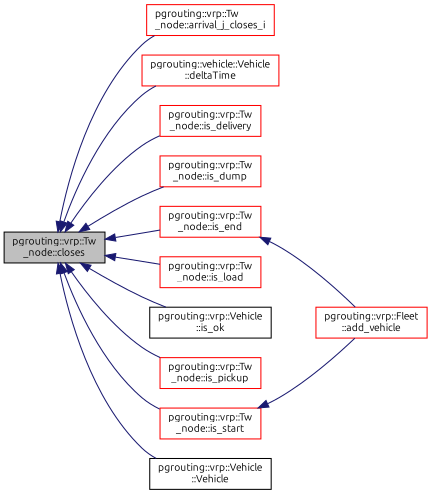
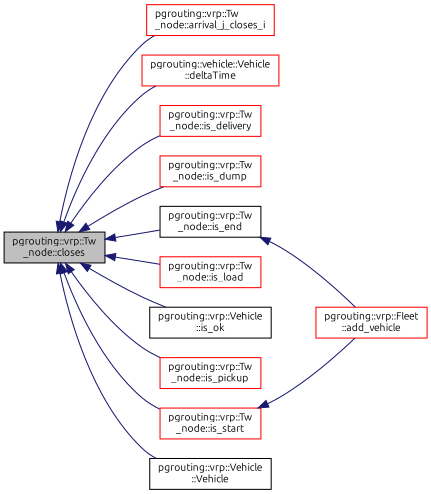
(210, 222) -> (210, 222)
